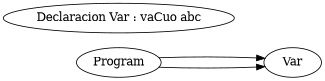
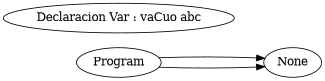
(293, 62) -> (293, 62)
